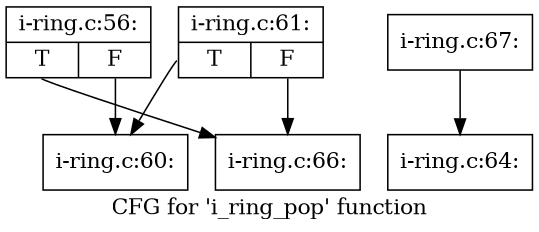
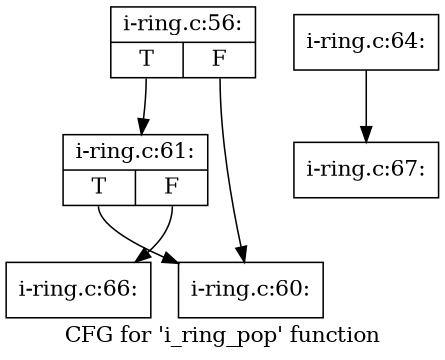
(460, 94) -> (366, 98)
(129, 109) -> (145, 99)
